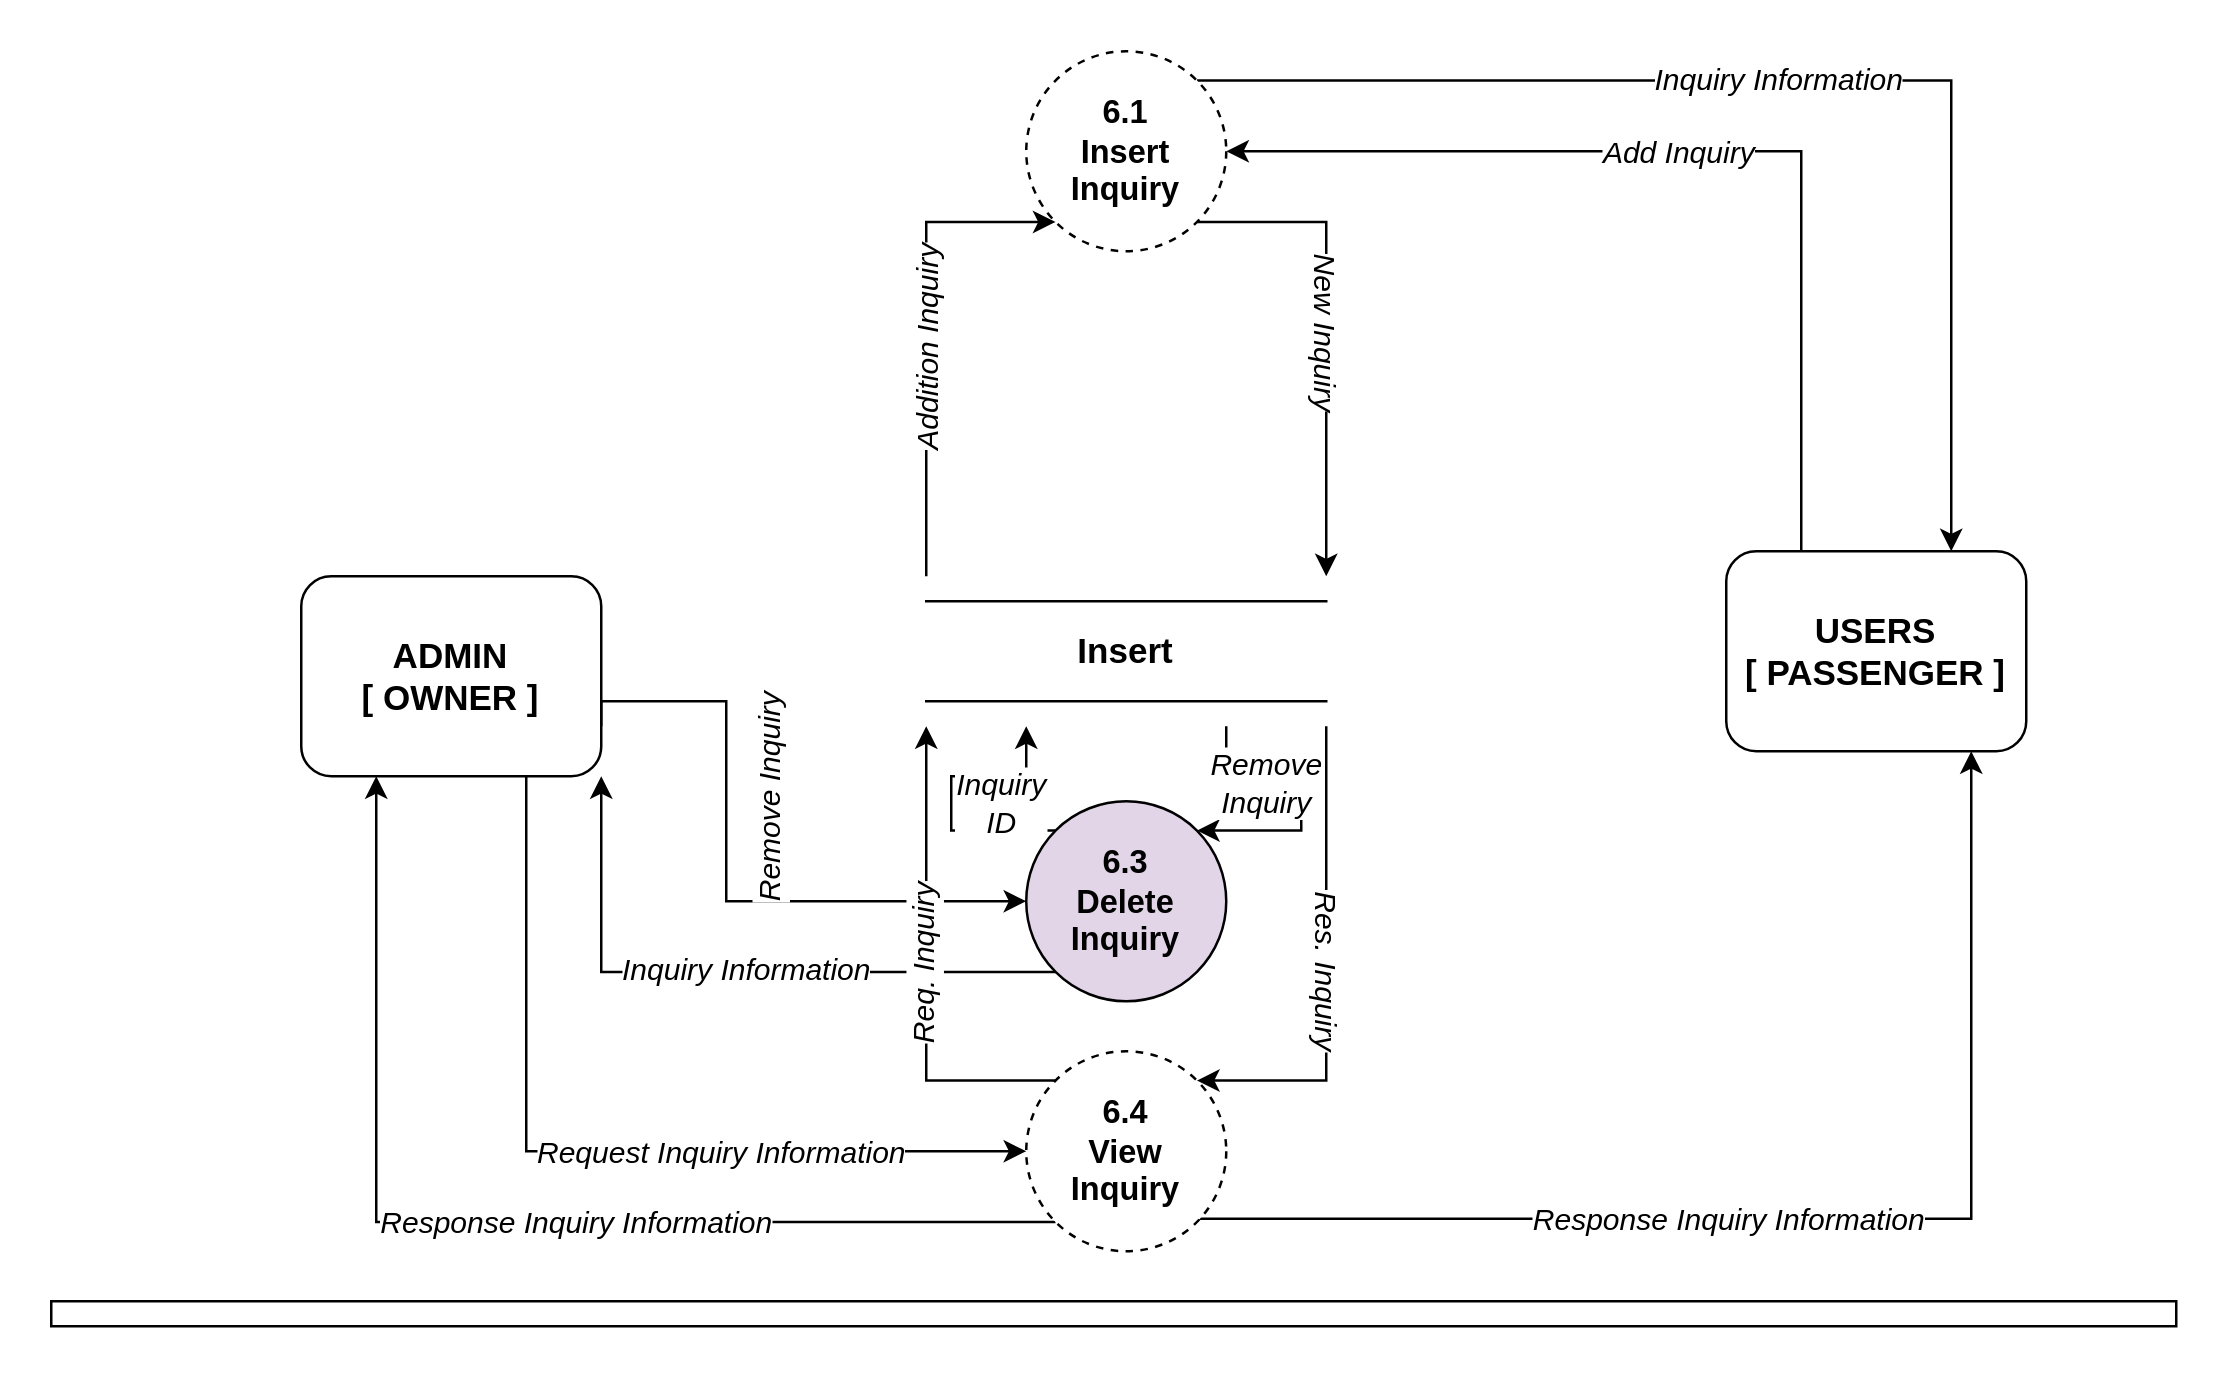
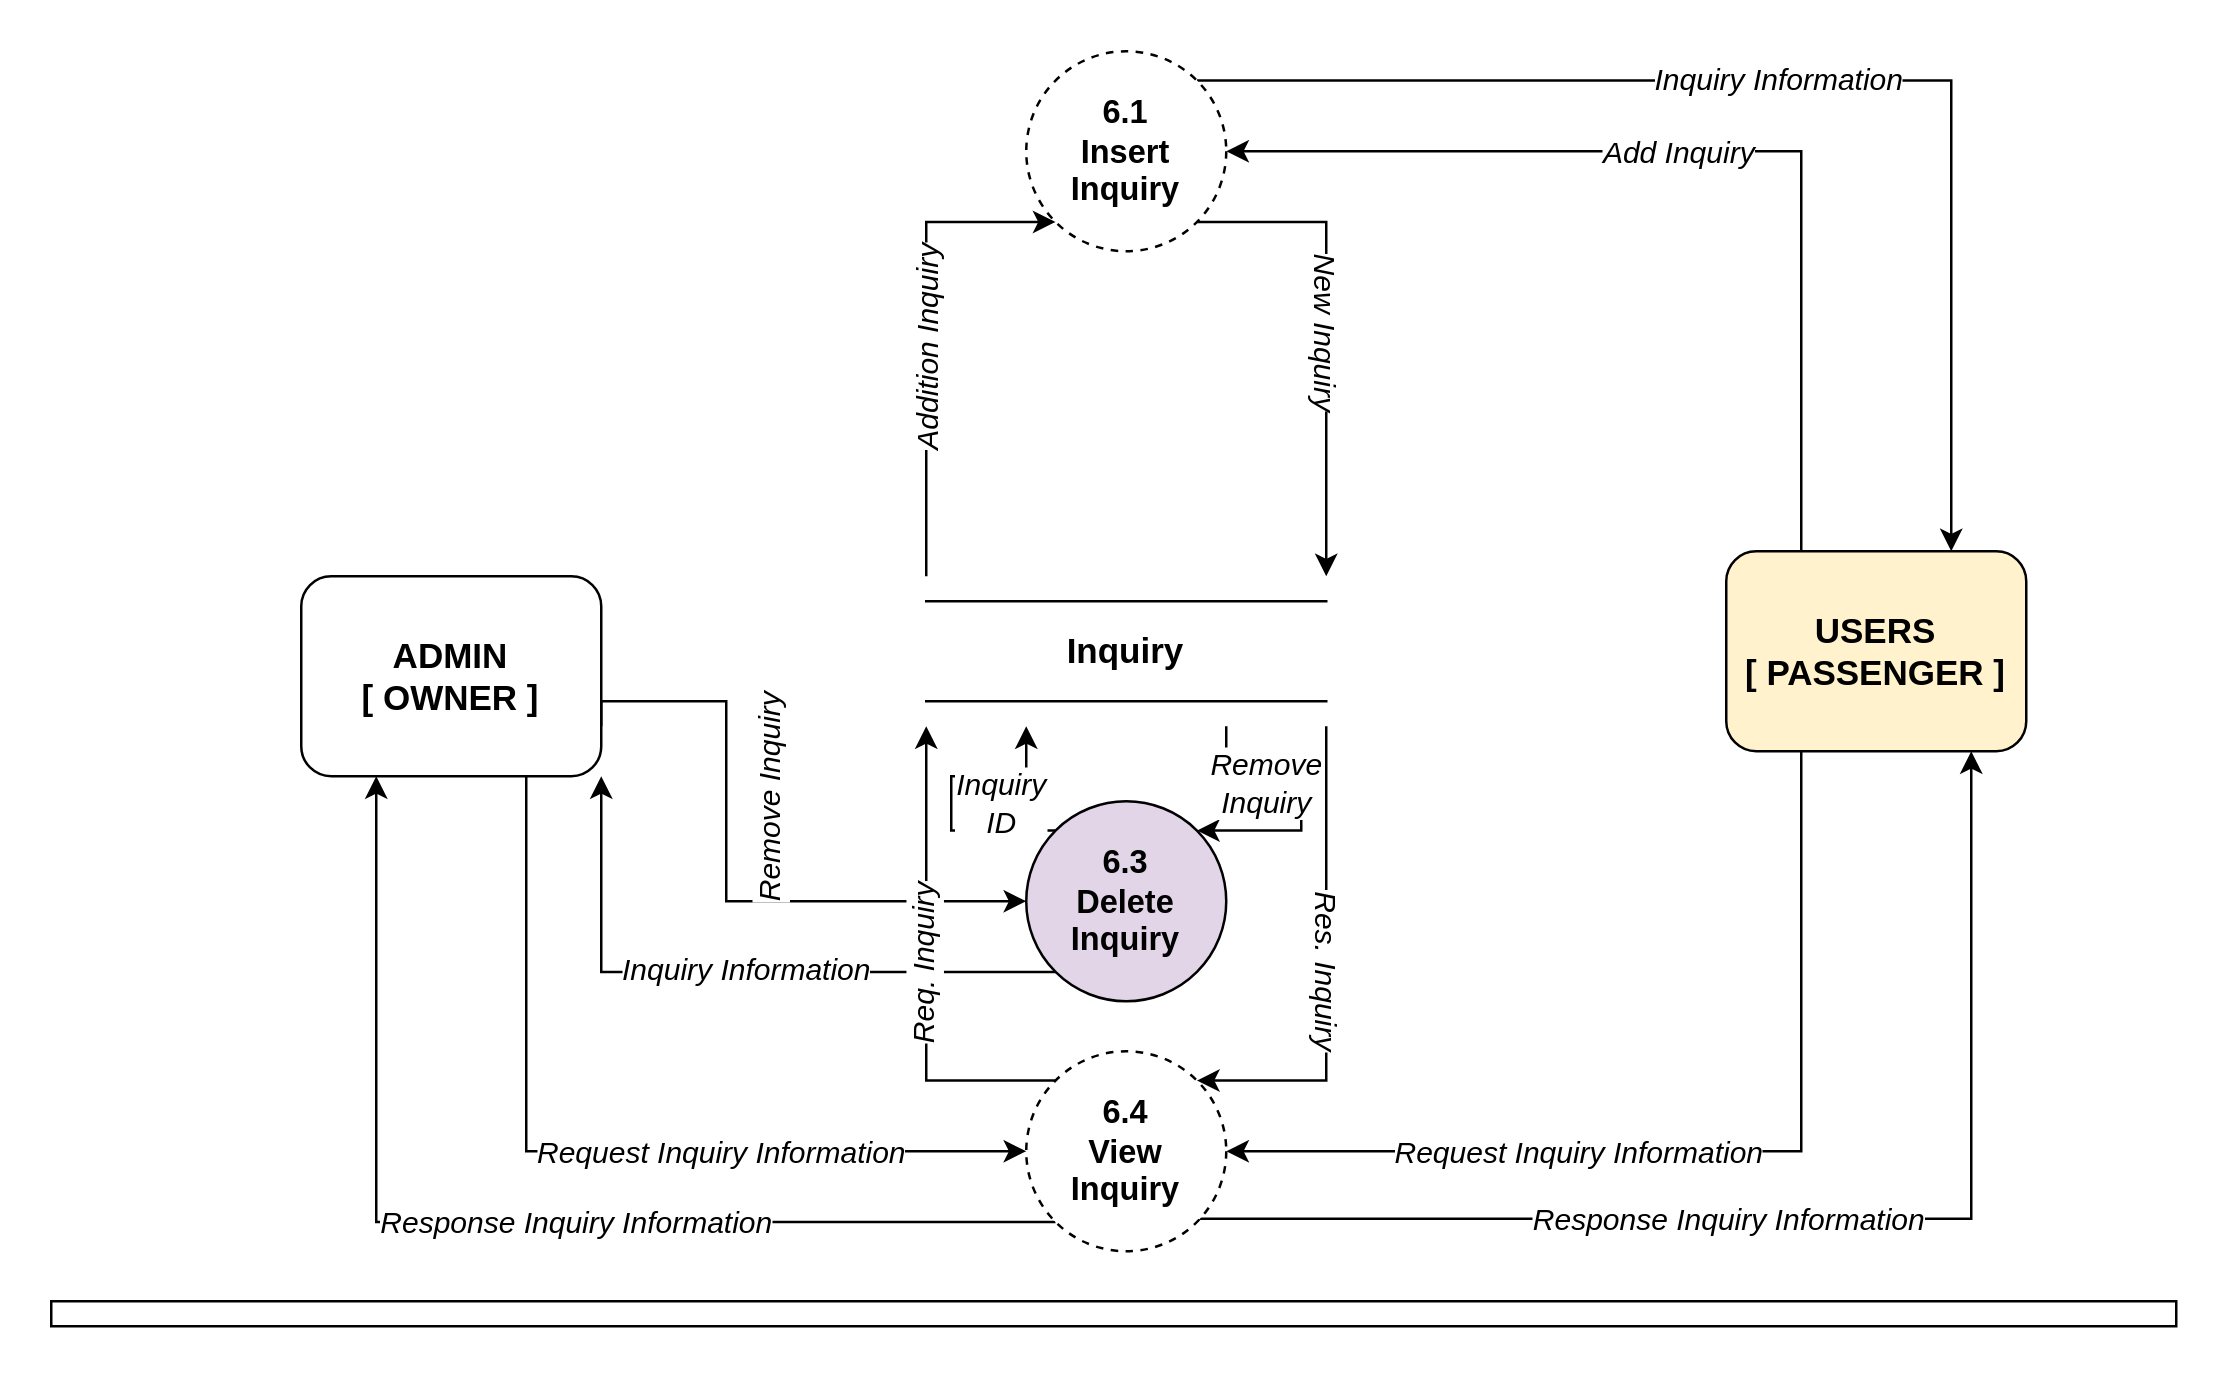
(1126, 651) -> (1126, 651)
(1876, 651) -> (1876, 651)
none -> (1801, 1044)
